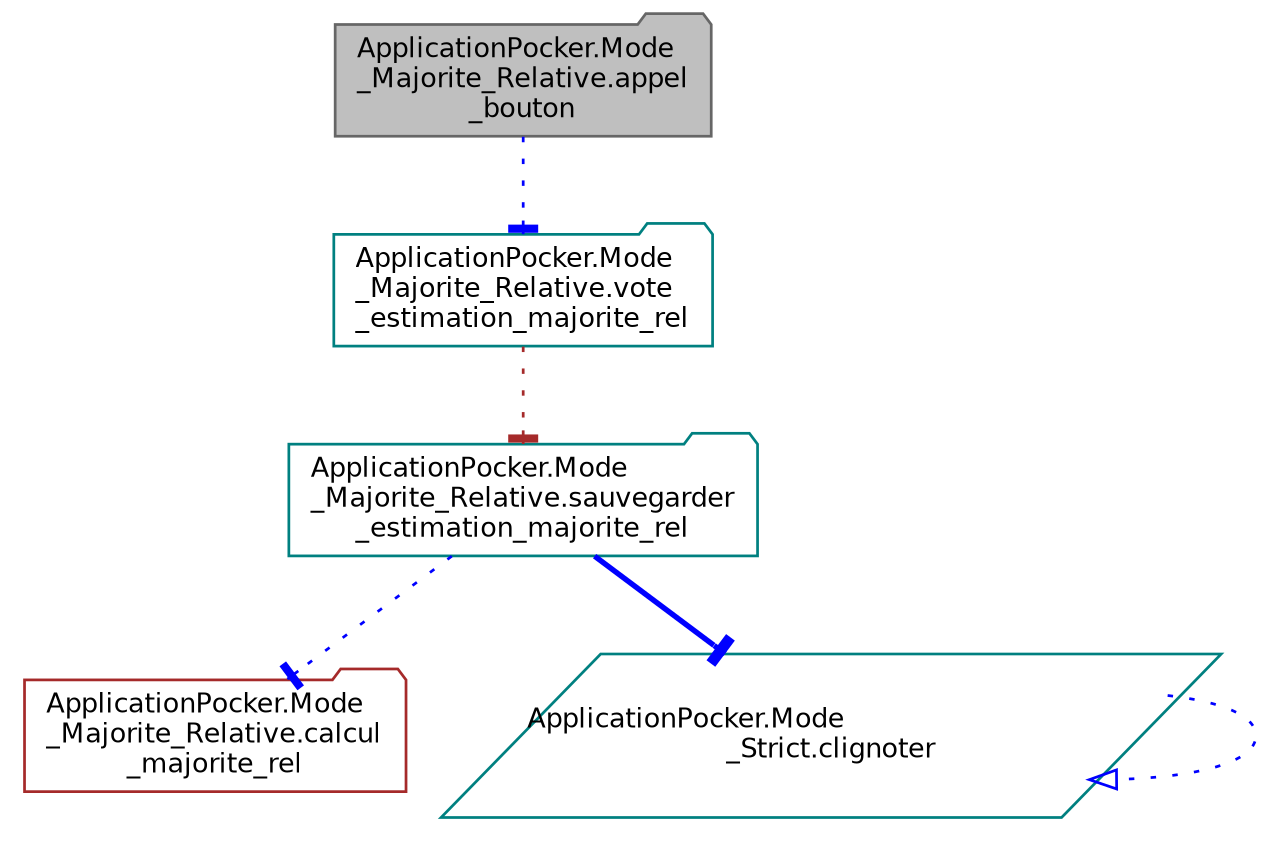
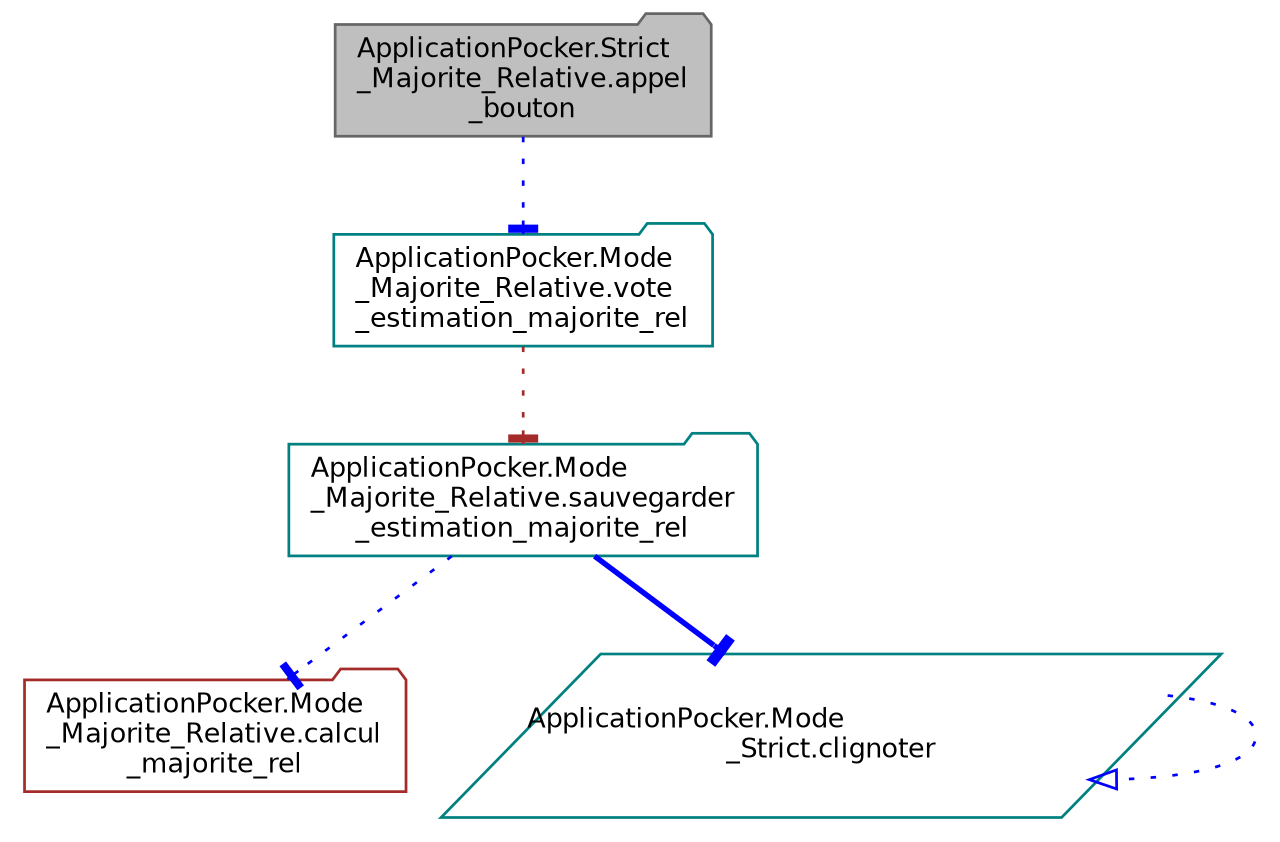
(523, 80) -> (523, 80)
